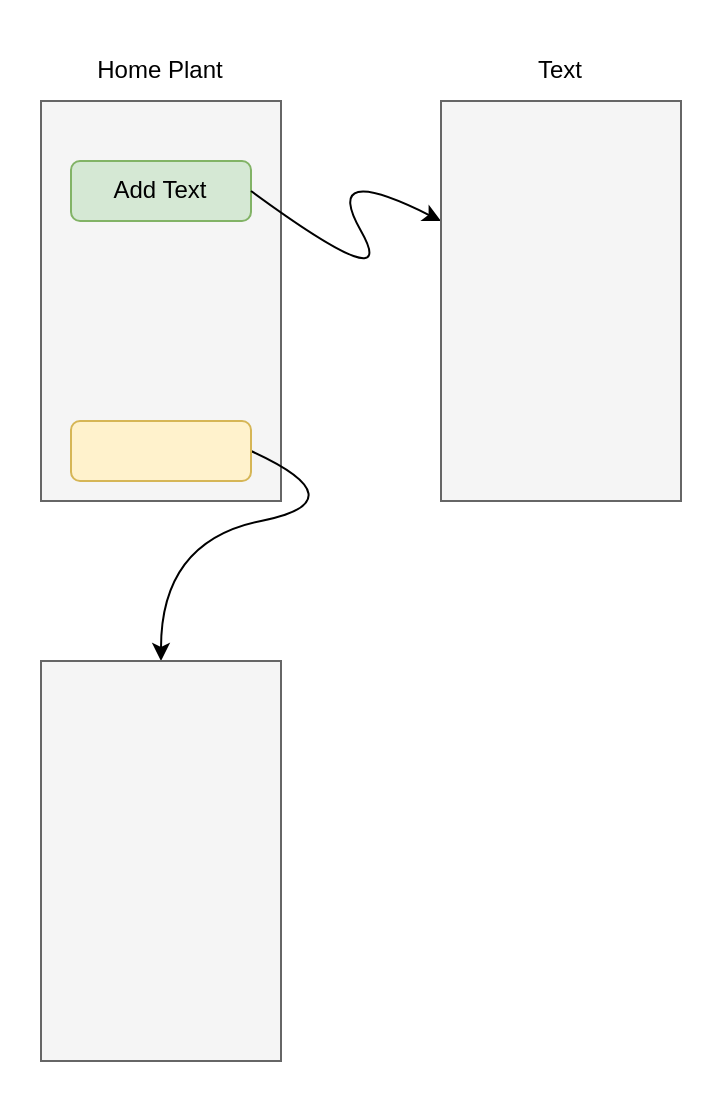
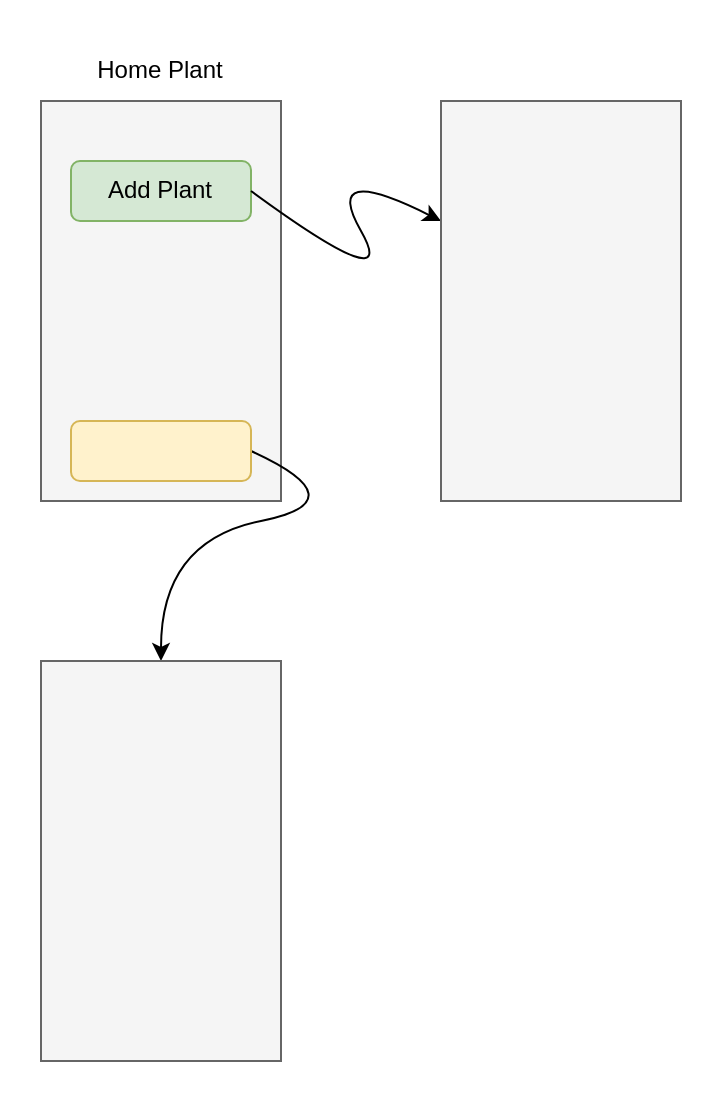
(561, 71) -> none
(161, 191) -> (161, 191)
